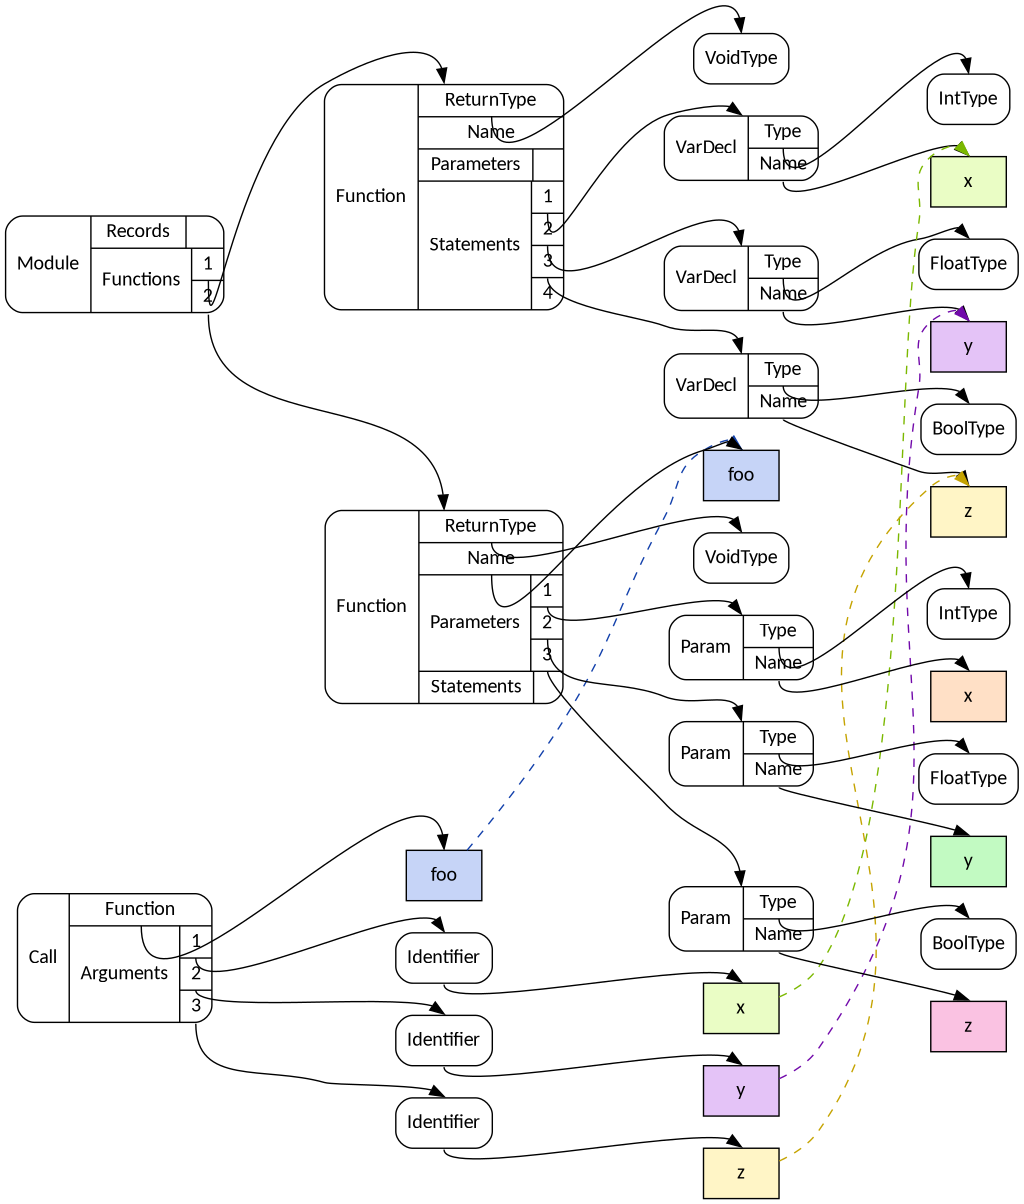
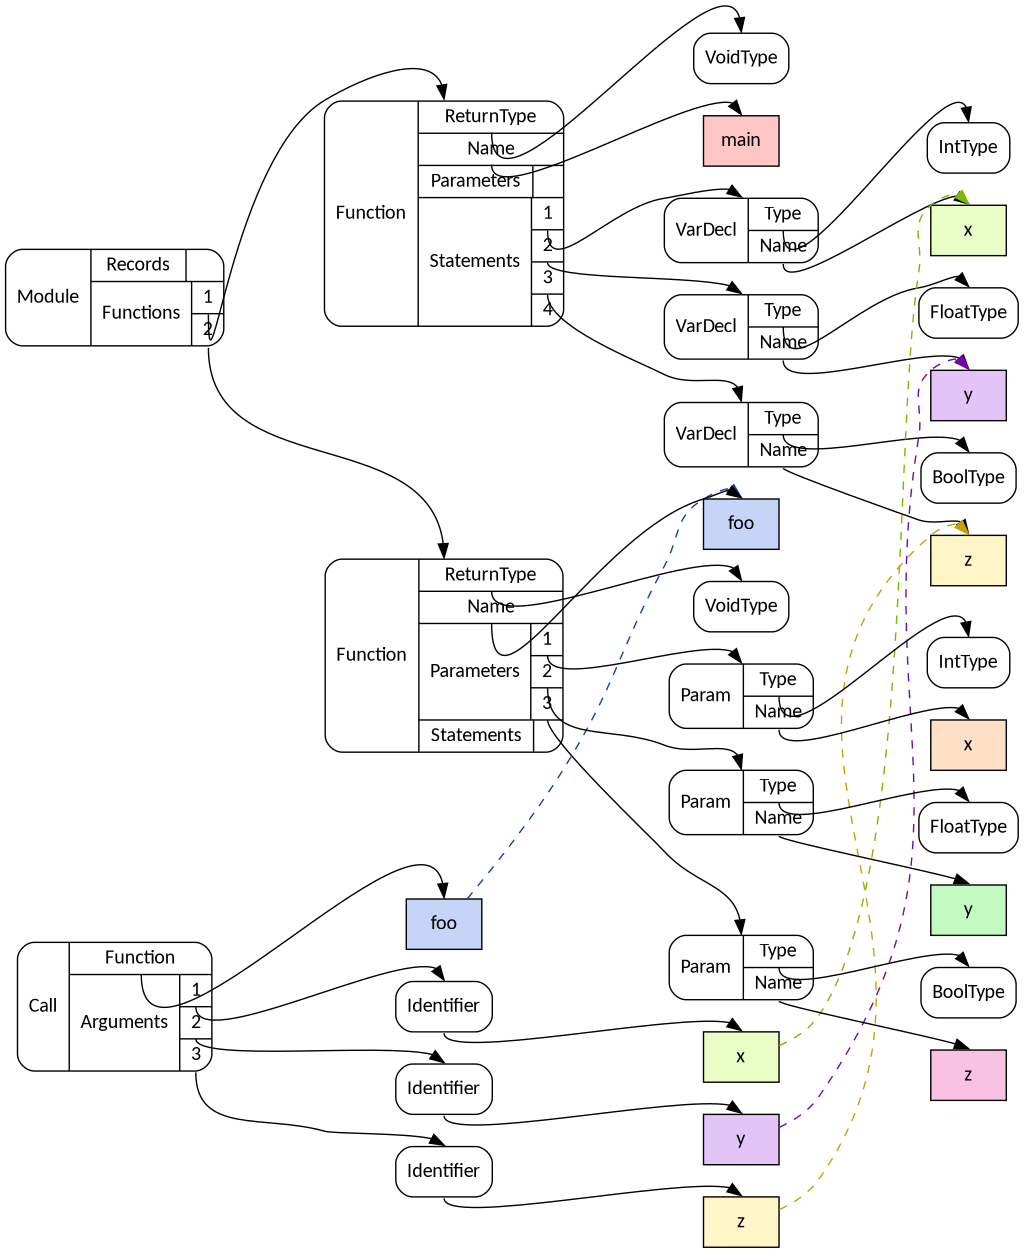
none -> (741, 141)
